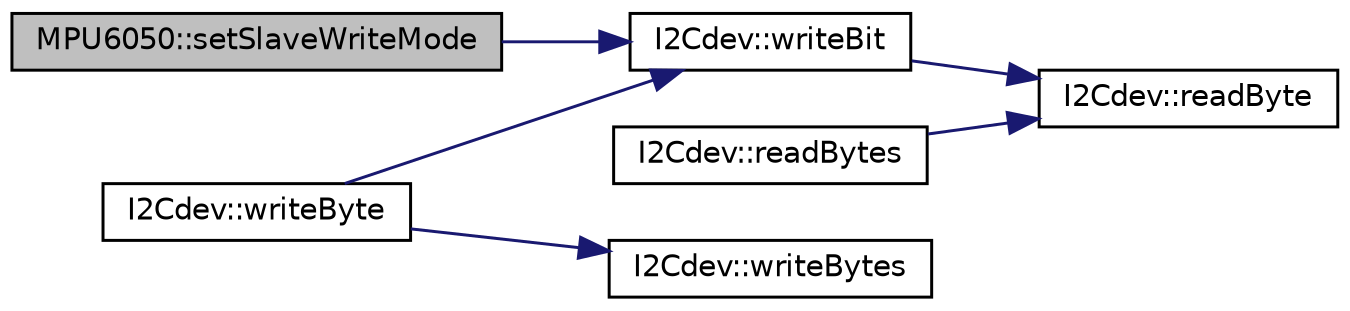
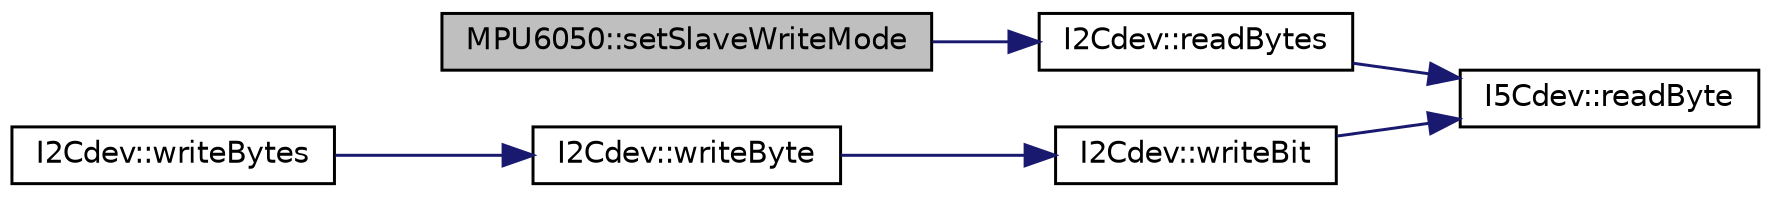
(550, 42) -> (970, 42)
(1188, 99) -> (1610, 99)
(495, 238) -> (419, 155)
